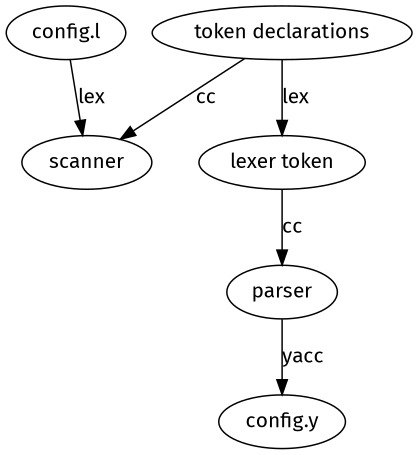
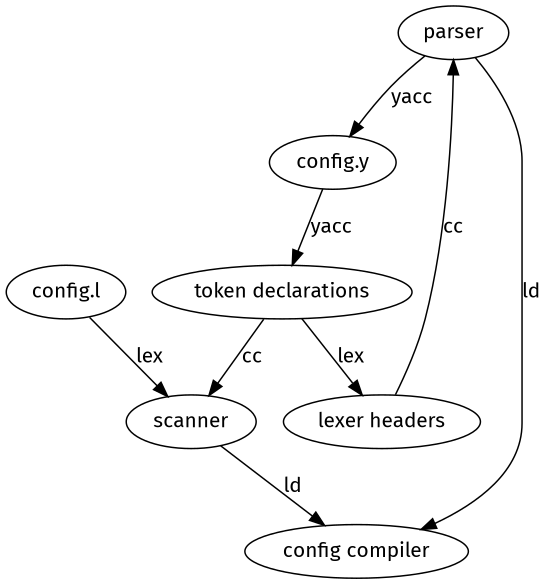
(282, 162) -> (382, 422)
none -> (310, 220)
none -> (357, 551)
